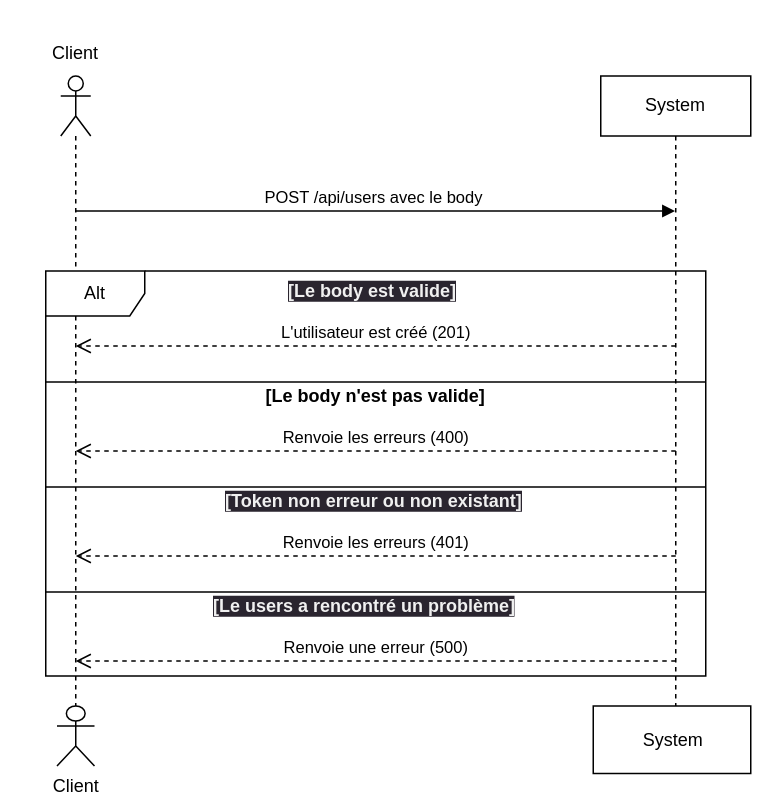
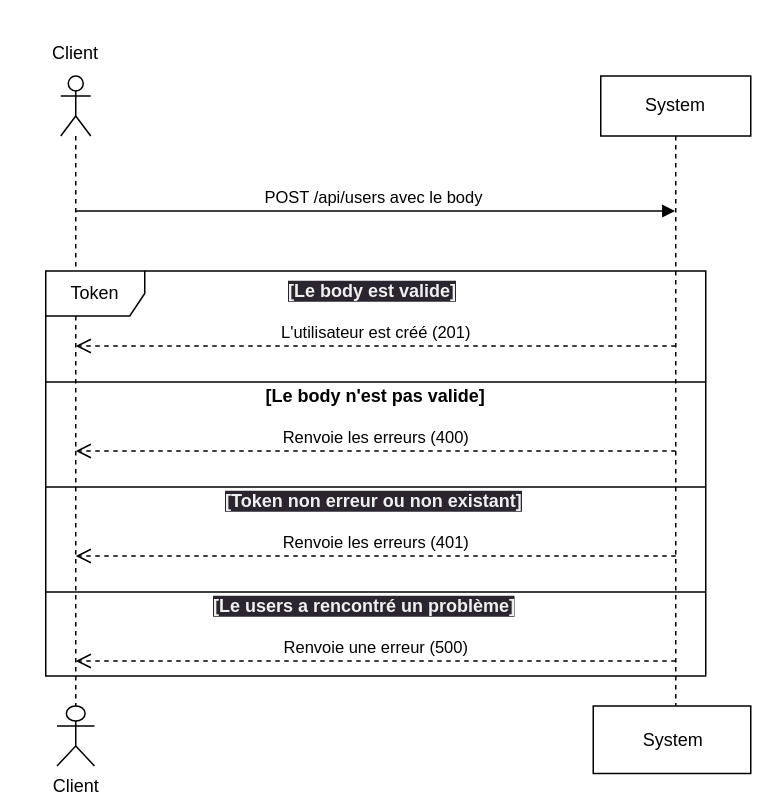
(95, 293) -> (95, 293)
